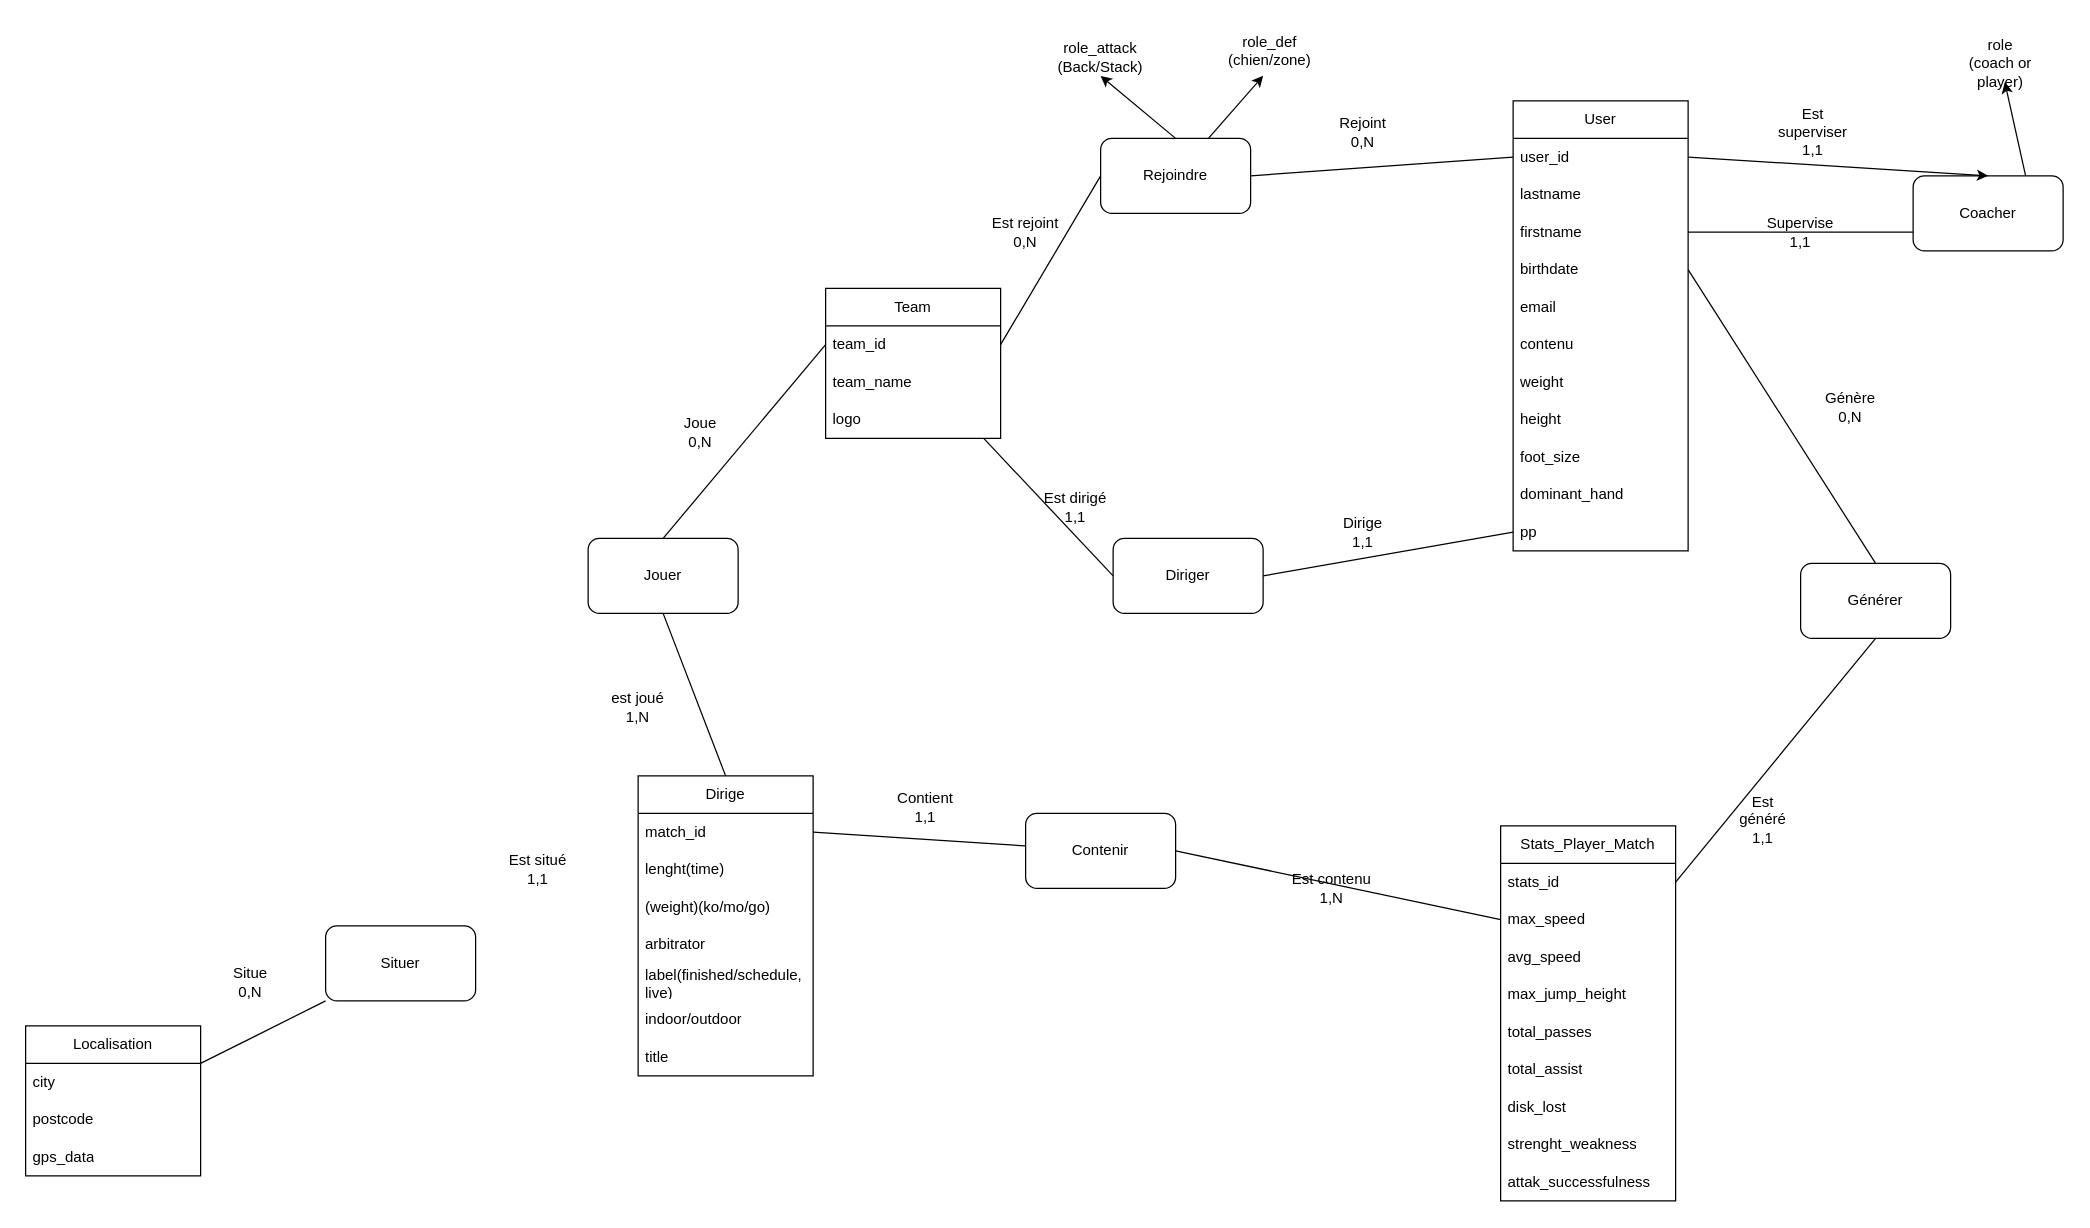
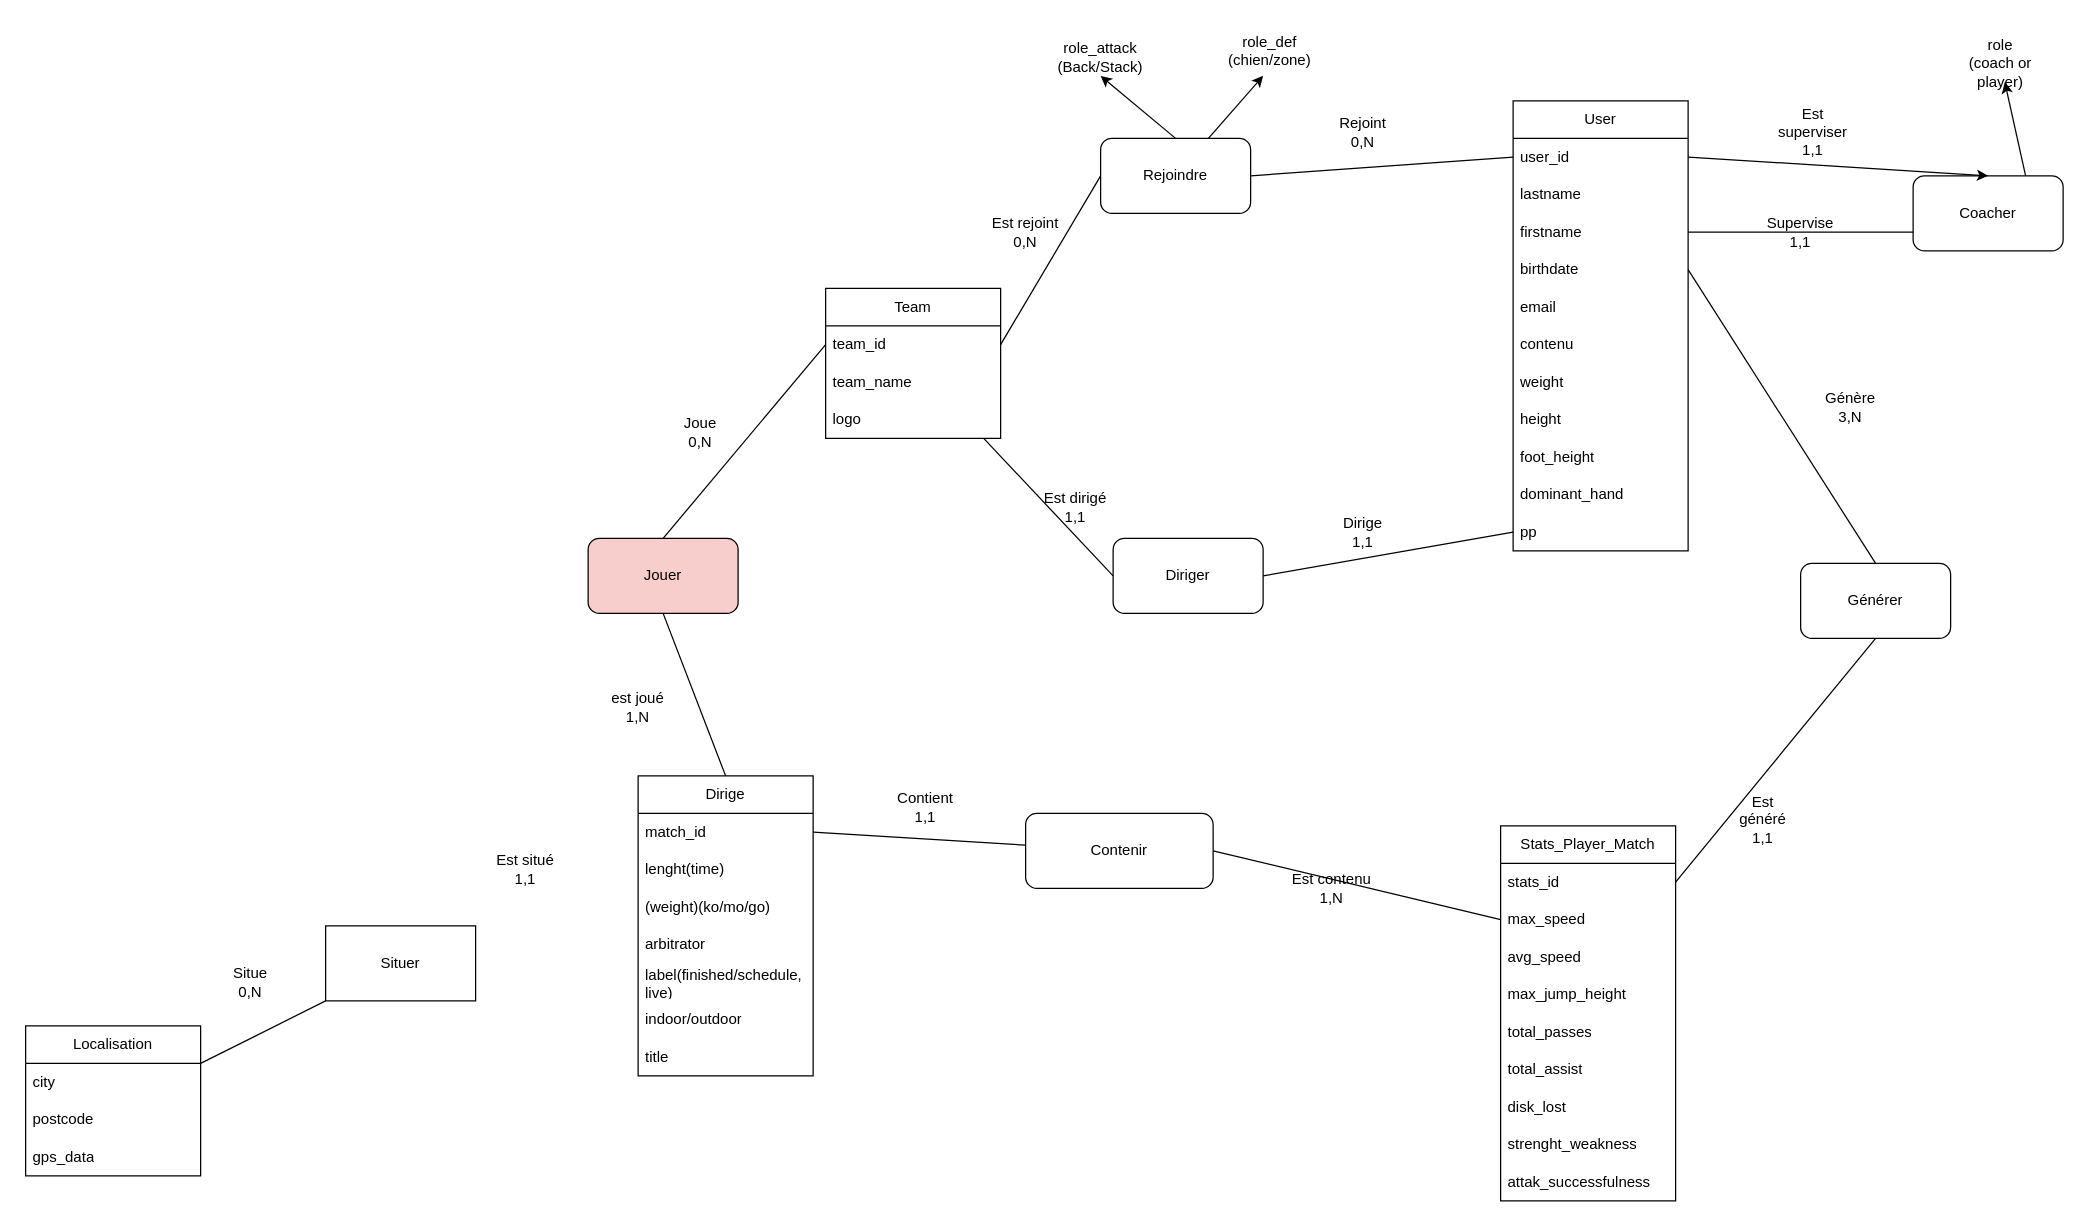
(1851, 407) -> (1851, 407)
(1556, 457) -> (1565, 457)
(663, 576) -> (663, 576)
(1101, 851) -> (1119, 851)
(538, 869) -> (526, 869)
(401, 963) -> (401, 963)
